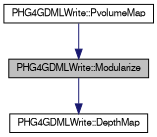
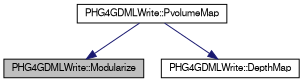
(79, 91) -> (187, 38)
